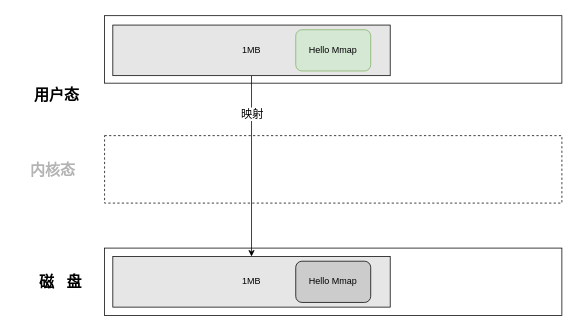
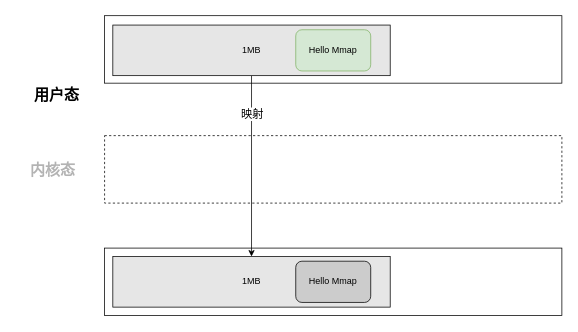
(60, 282) -> none
